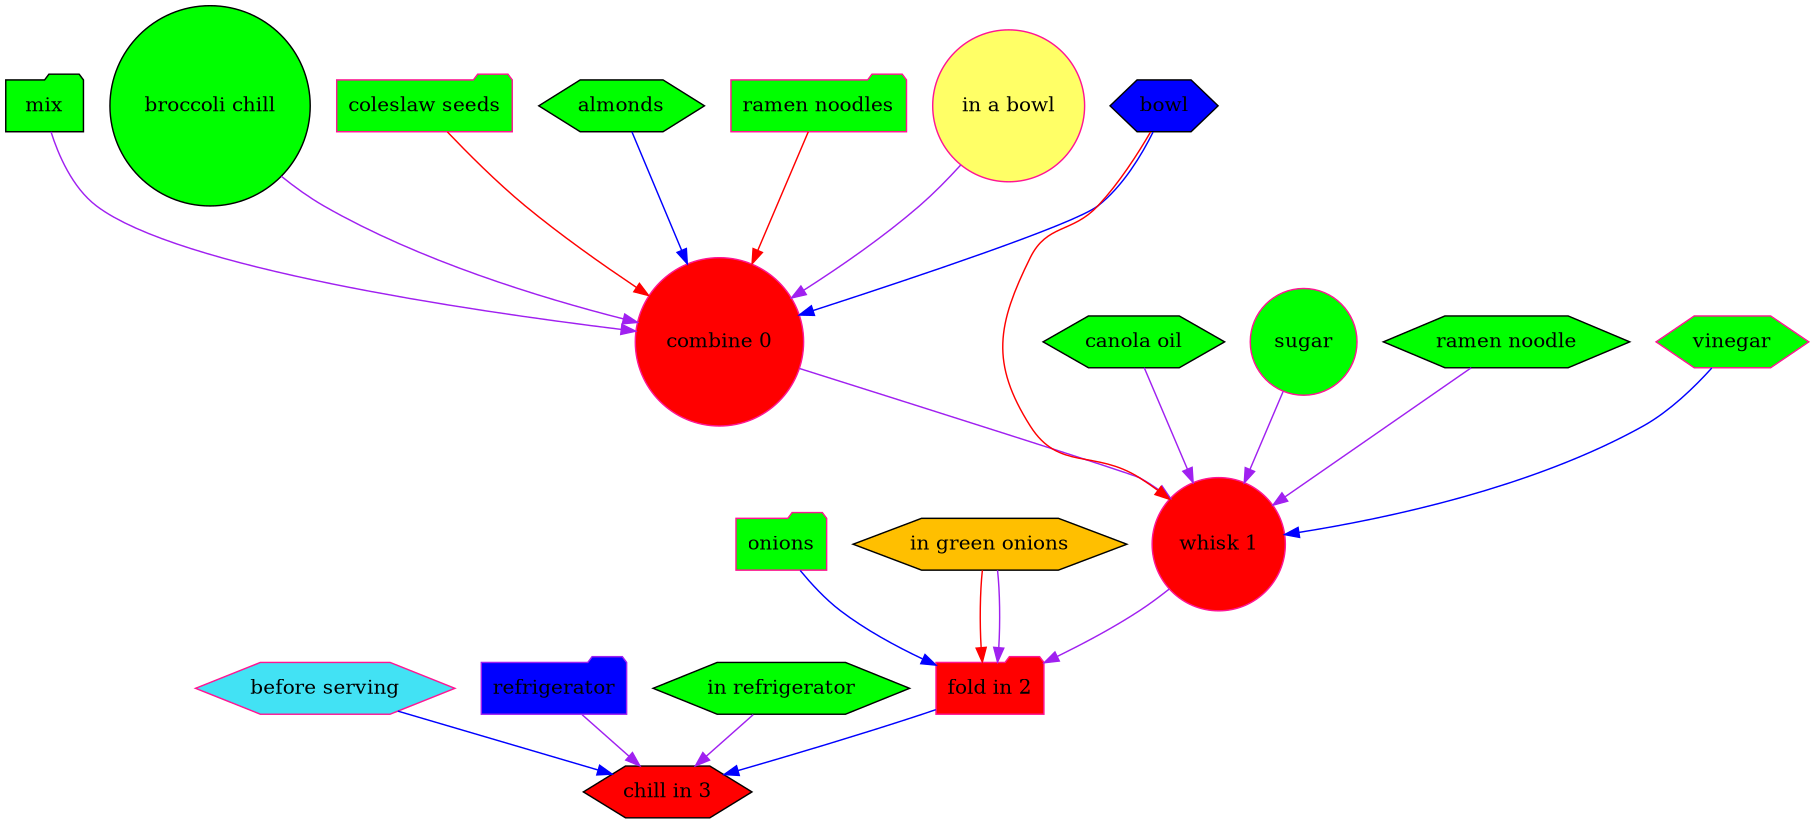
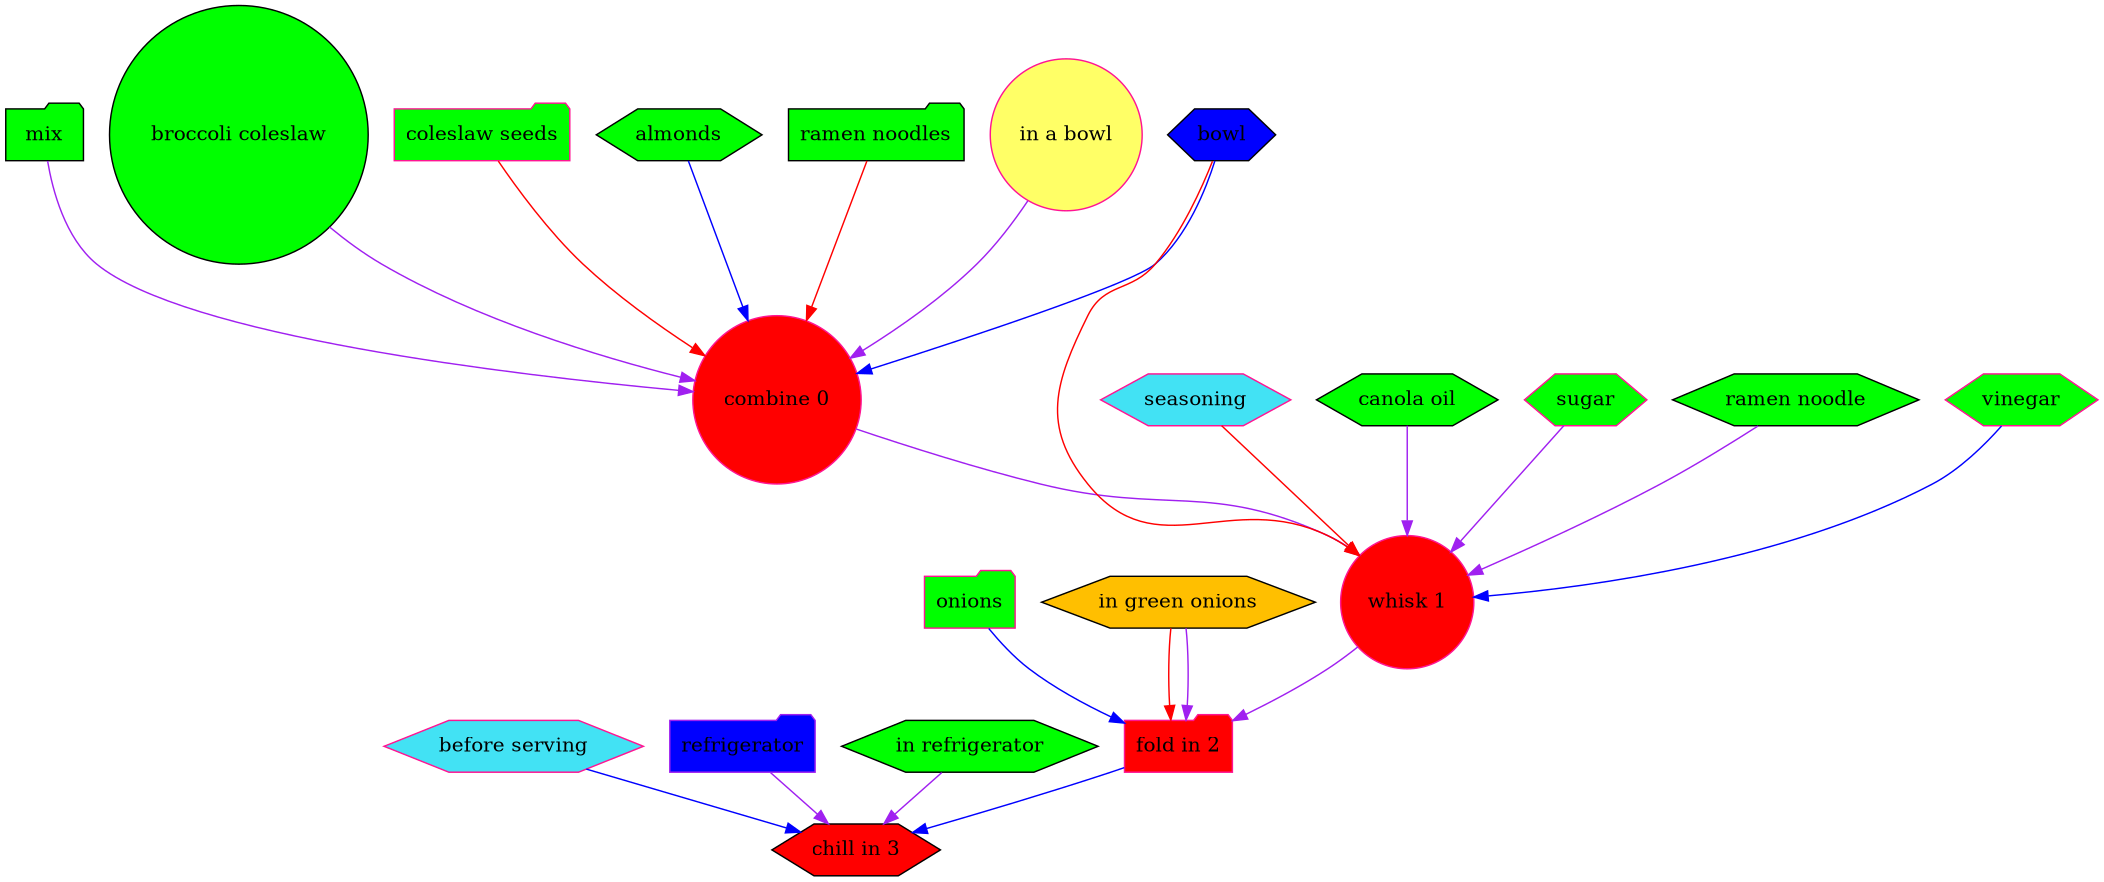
(210, 106) -> (239, 135)
(819, 106) -> (876, 135)
(1304, 342) -> (1586, 400)
none -> (1196, 400)
